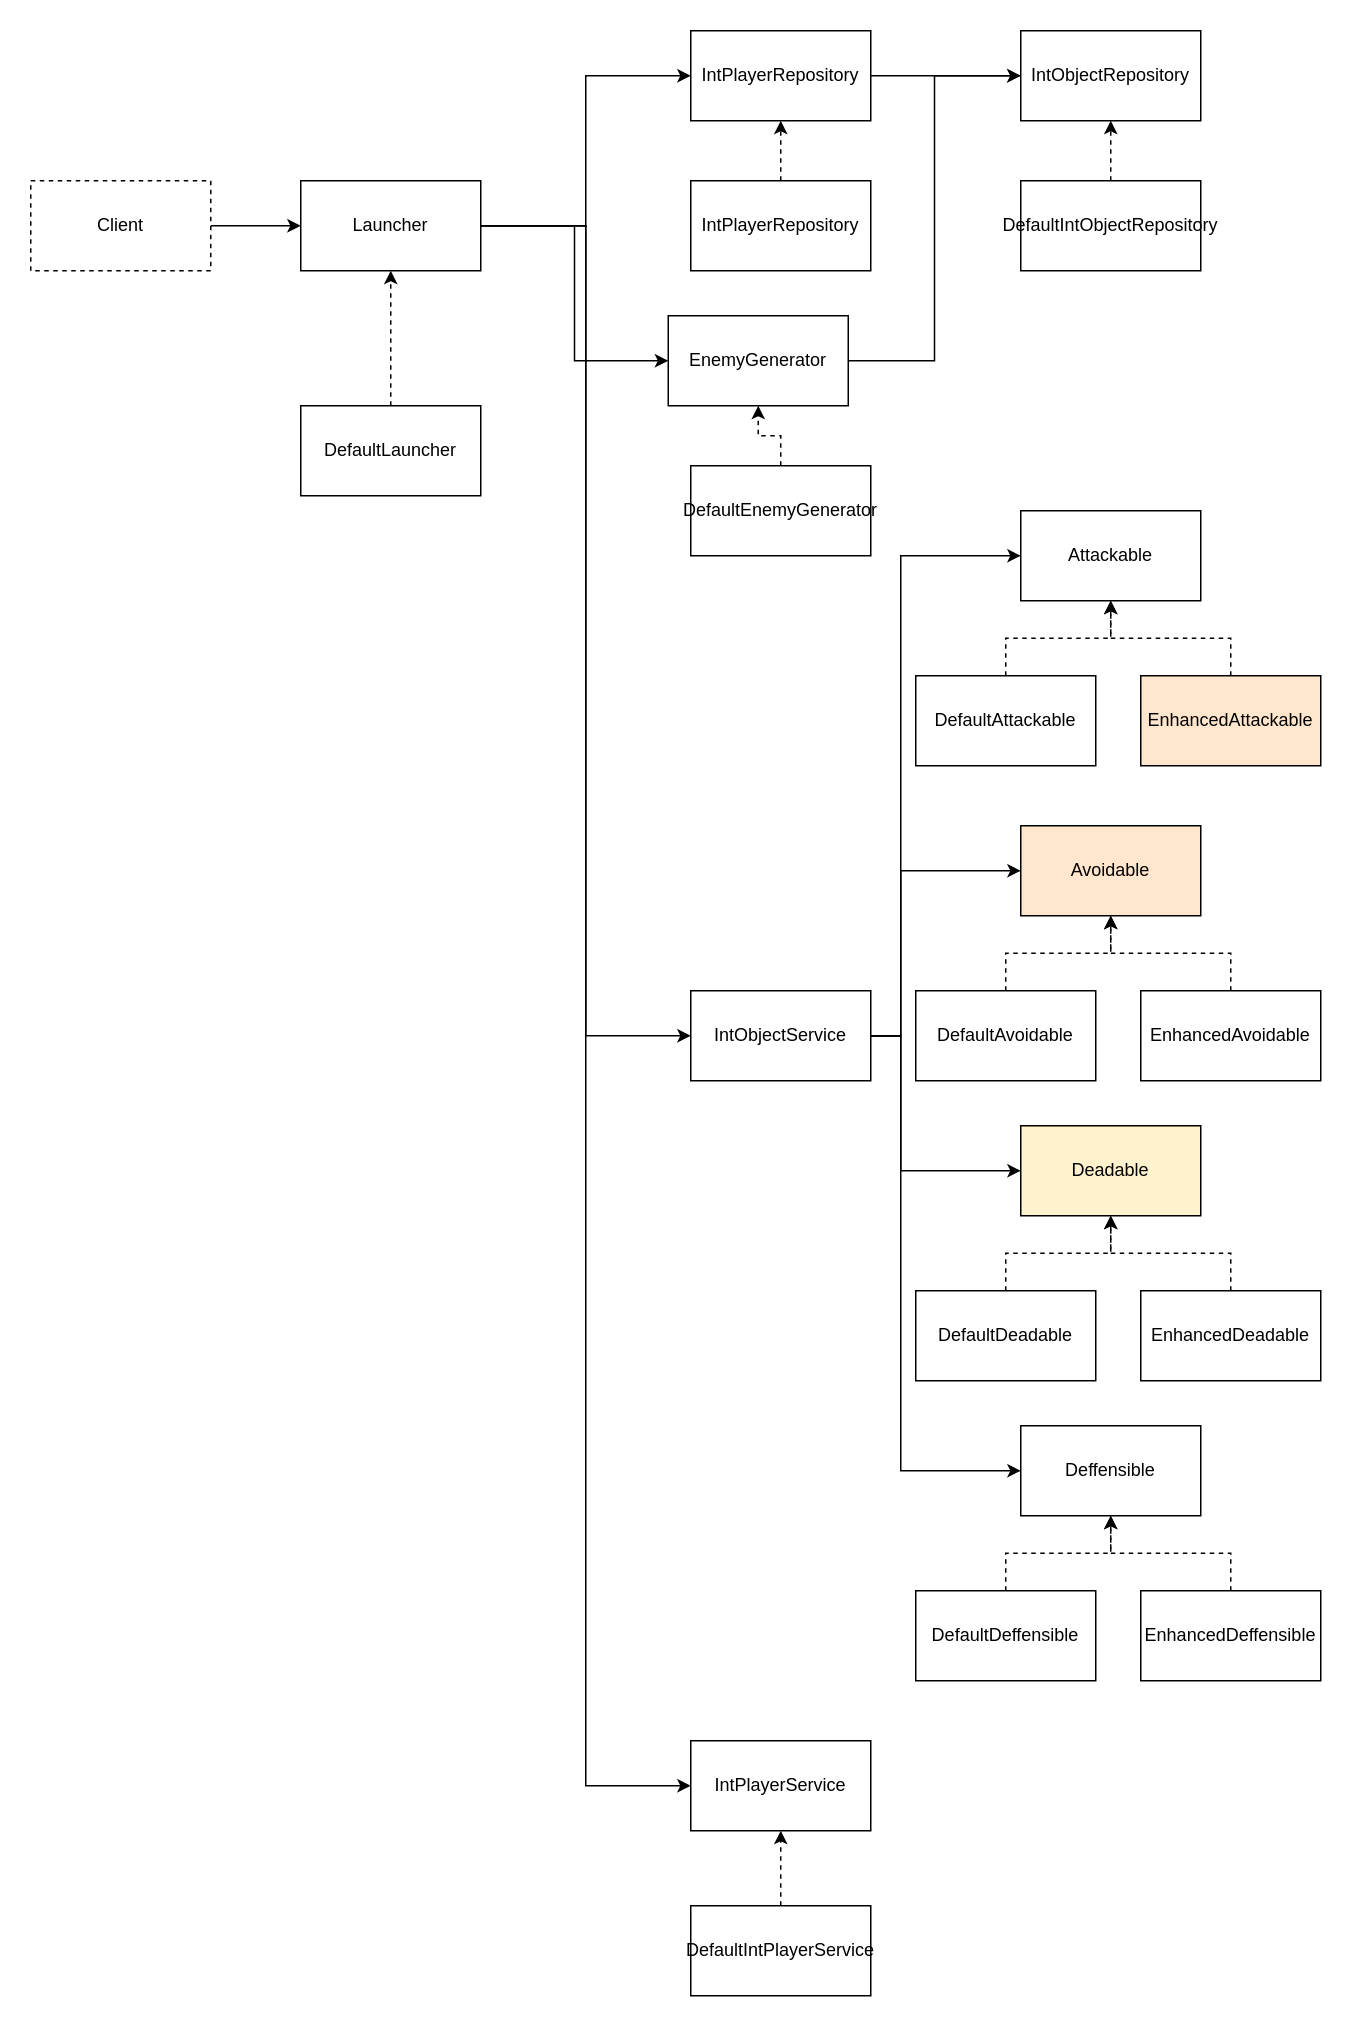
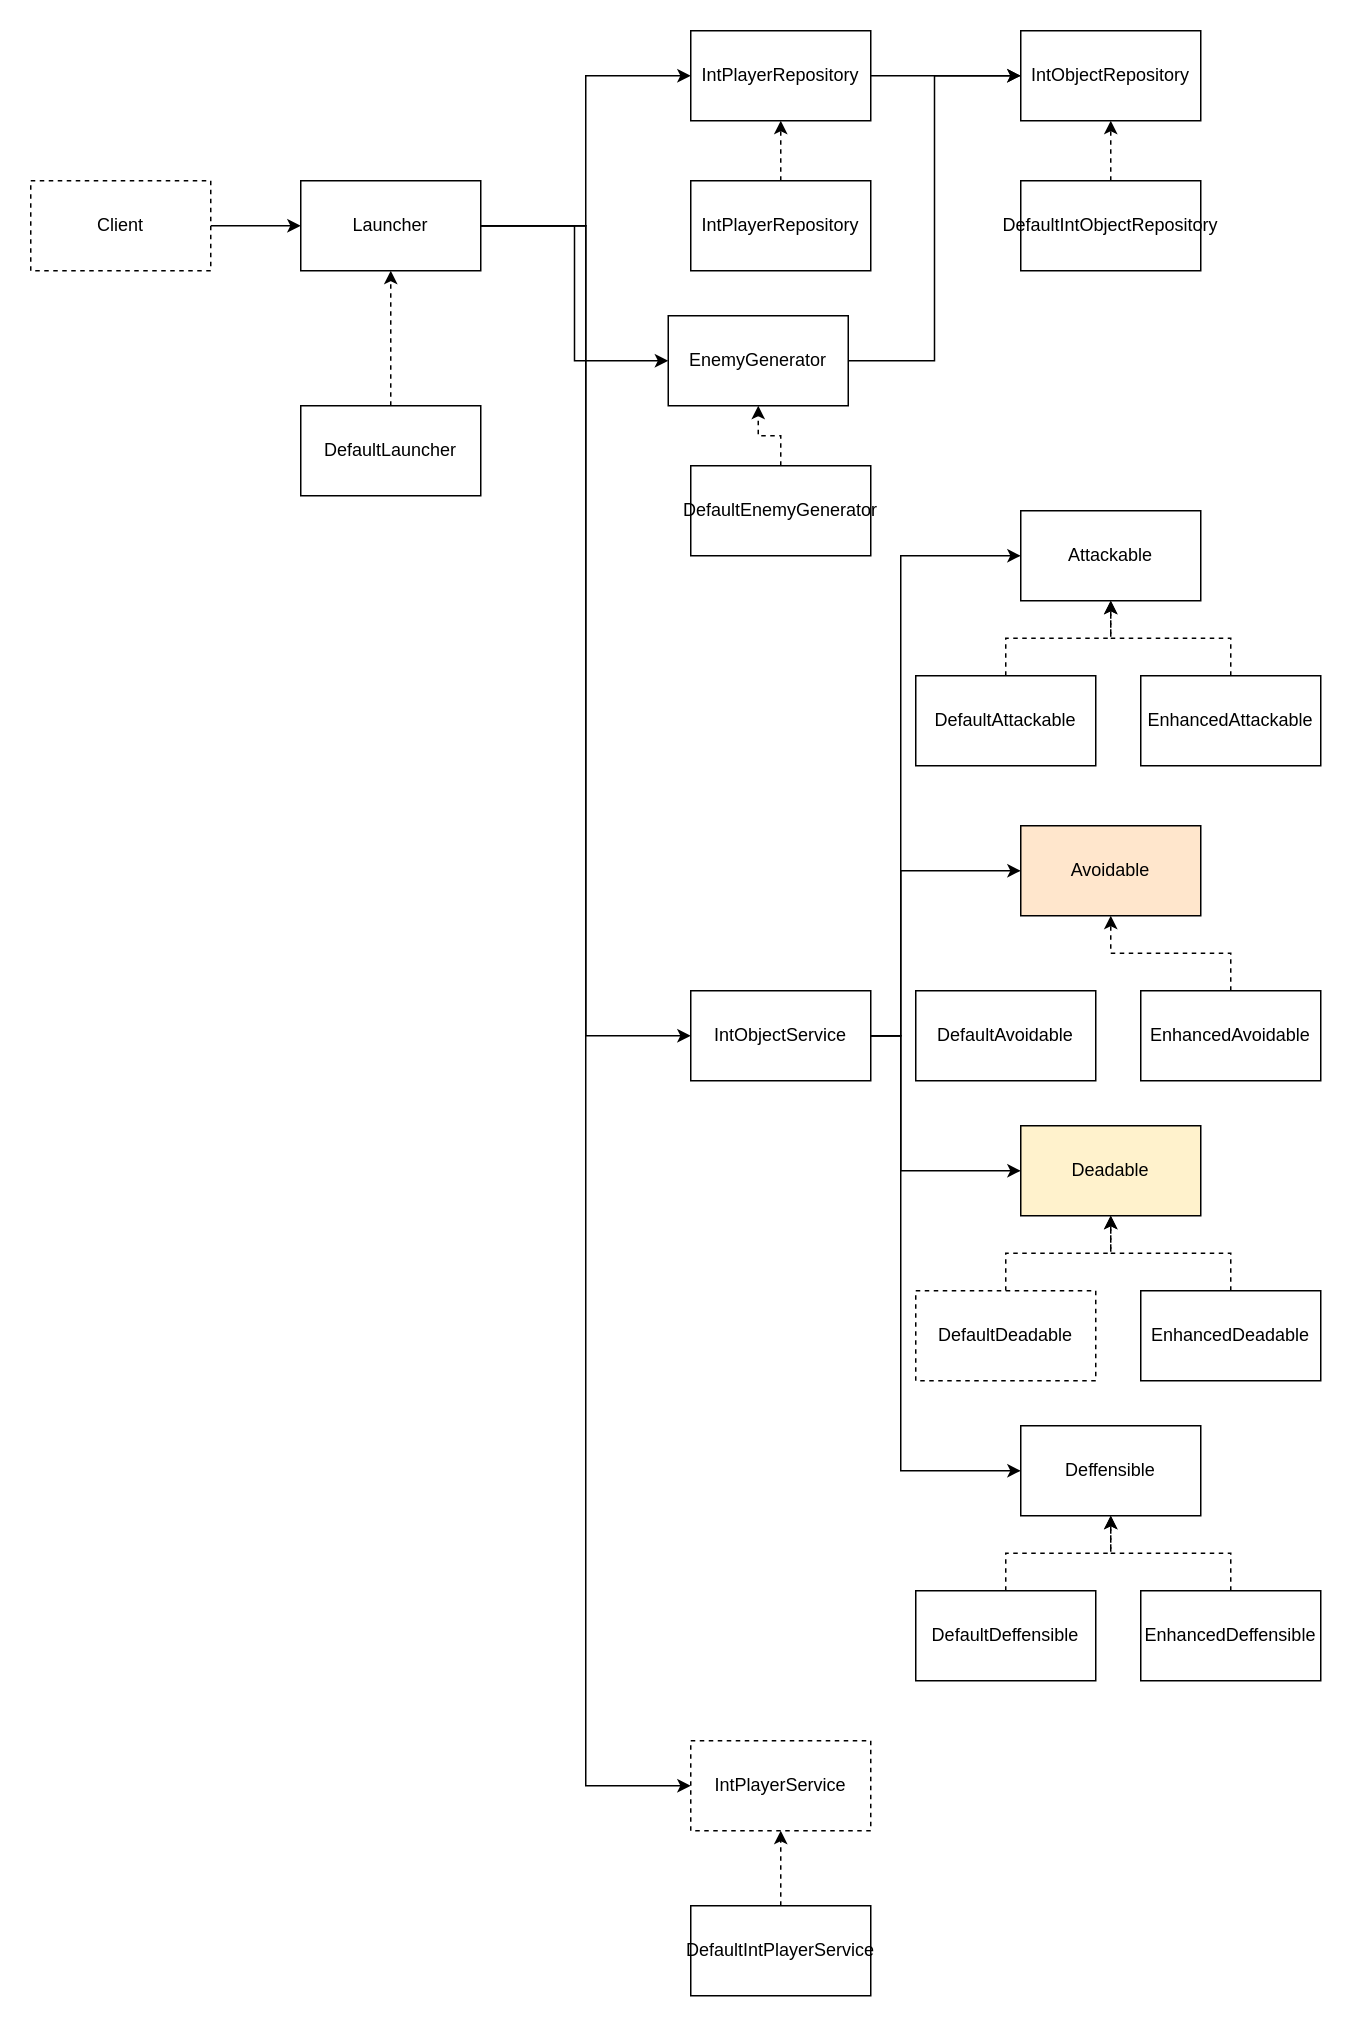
(1231, 721) -> (1231, 721)
(1038, 953) -> none
(1006, 1336) -> (1006, 1336)
(781, 1786) -> (781, 1786)
